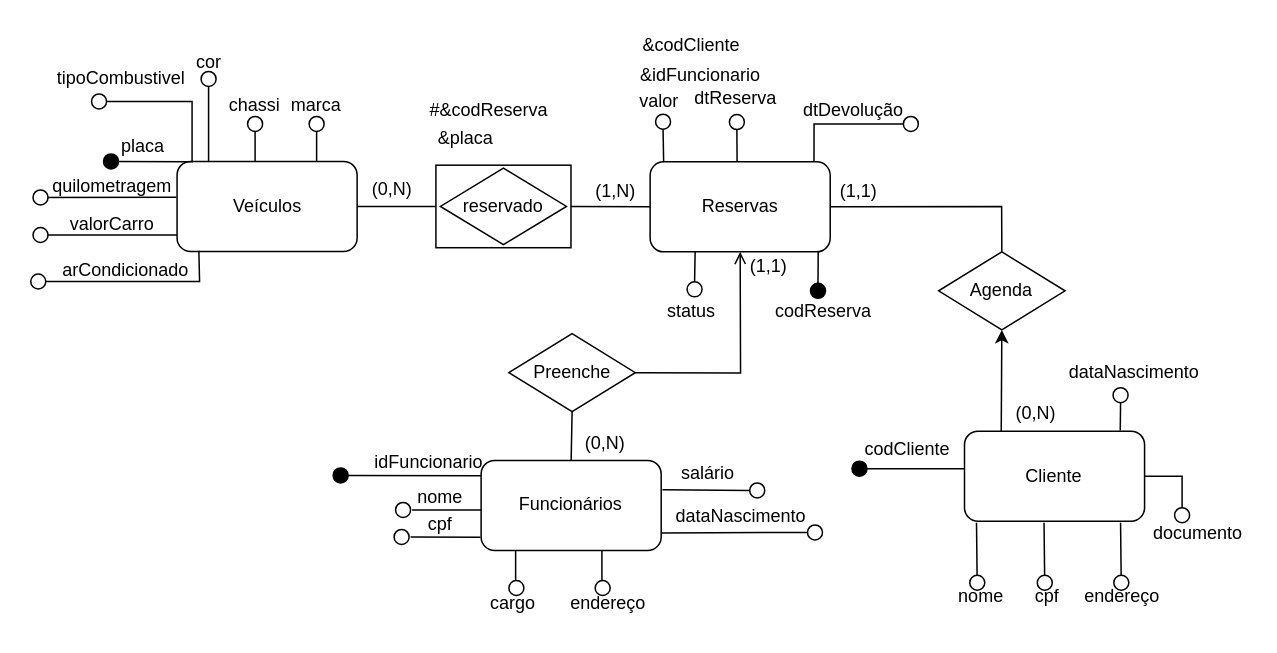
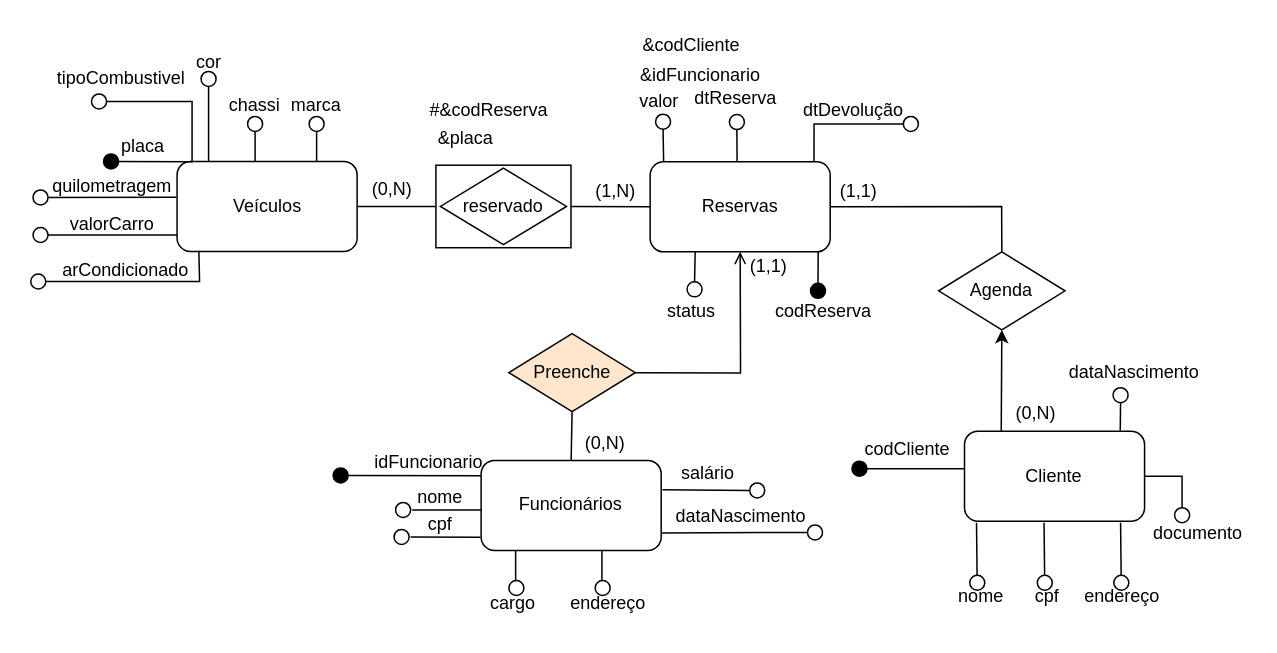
(572, 372) -> (572, 372)
